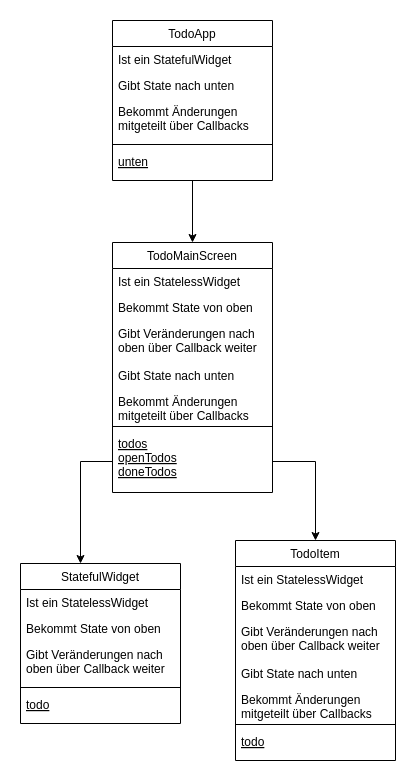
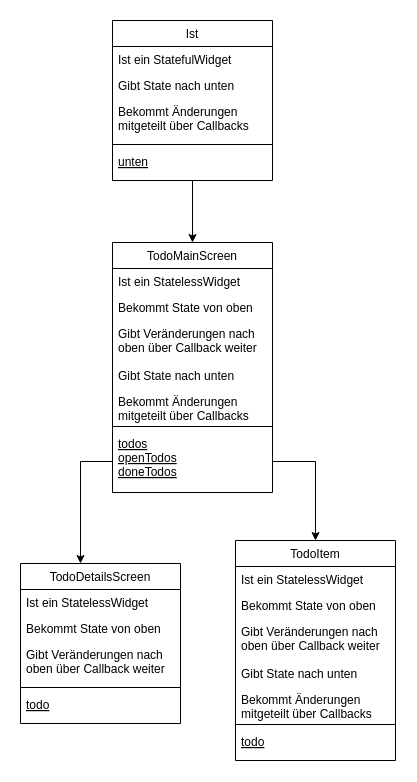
(192, 34) -> (192, 34)
(100, 577) -> (100, 577)
